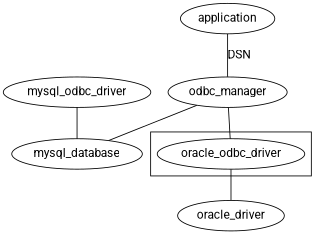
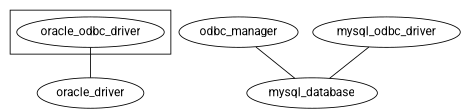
(228, 19) -> none
(229, 123) -> none
